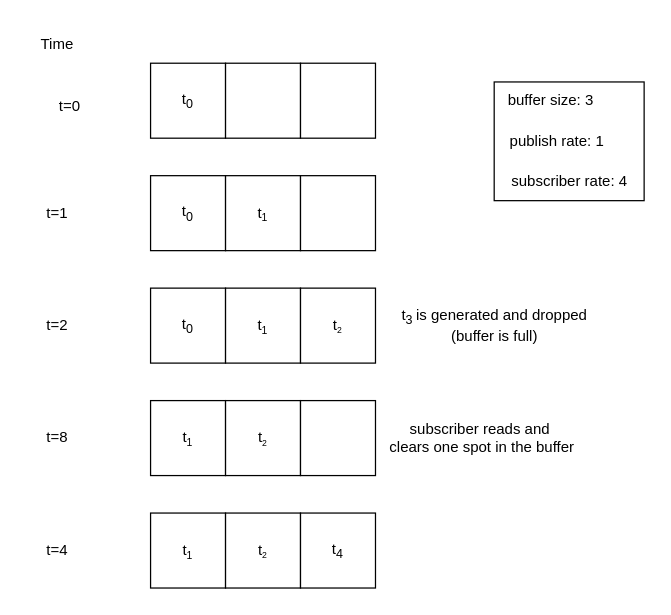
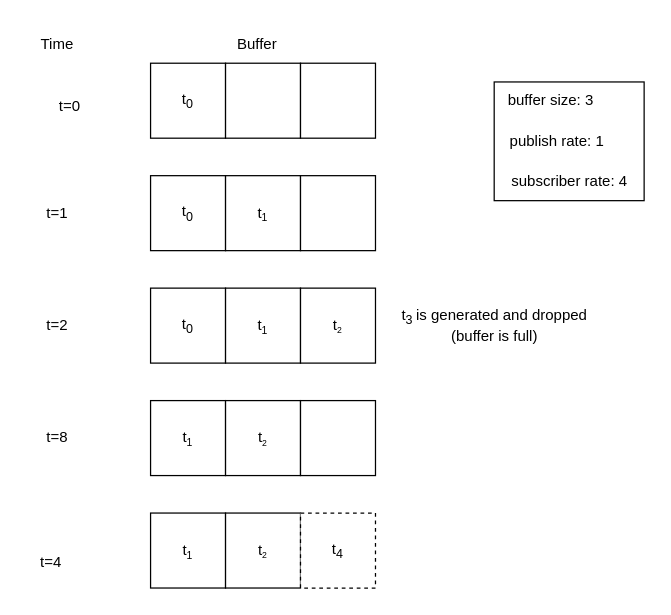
none -> (257, 44)
(482, 438) -> none
(57, 551) -> (51, 563)
(338, 551) -> (338, 551)
